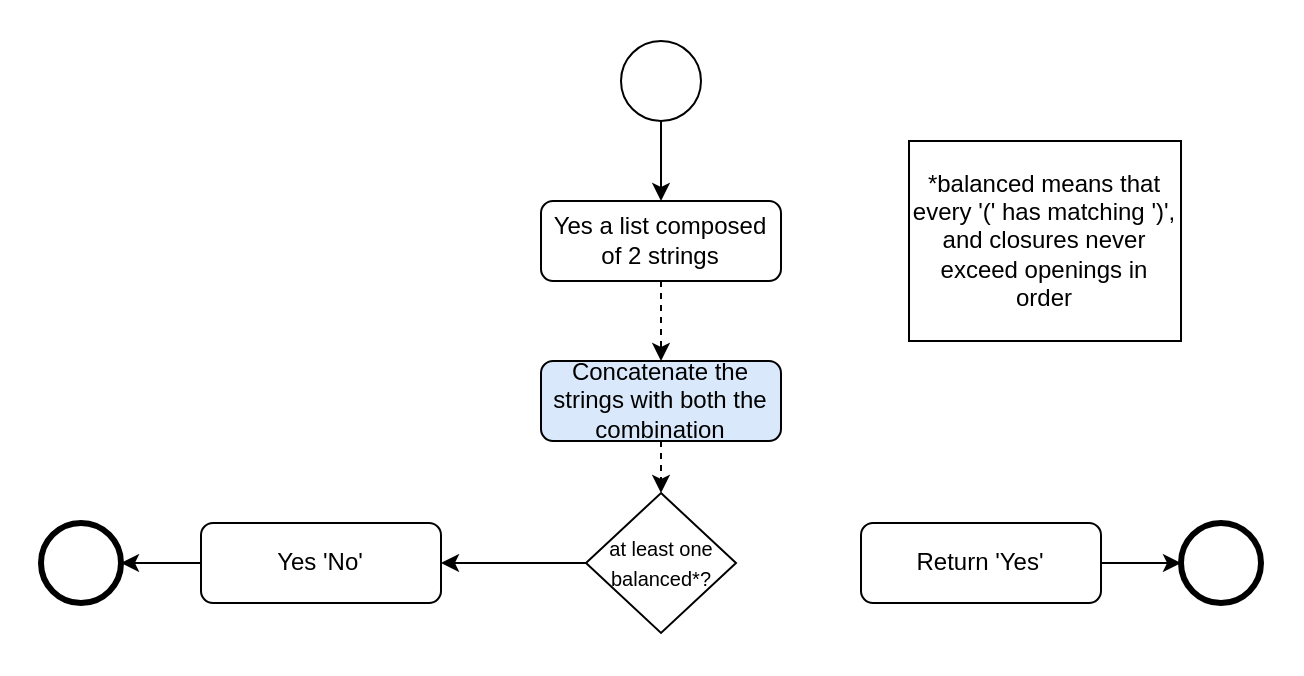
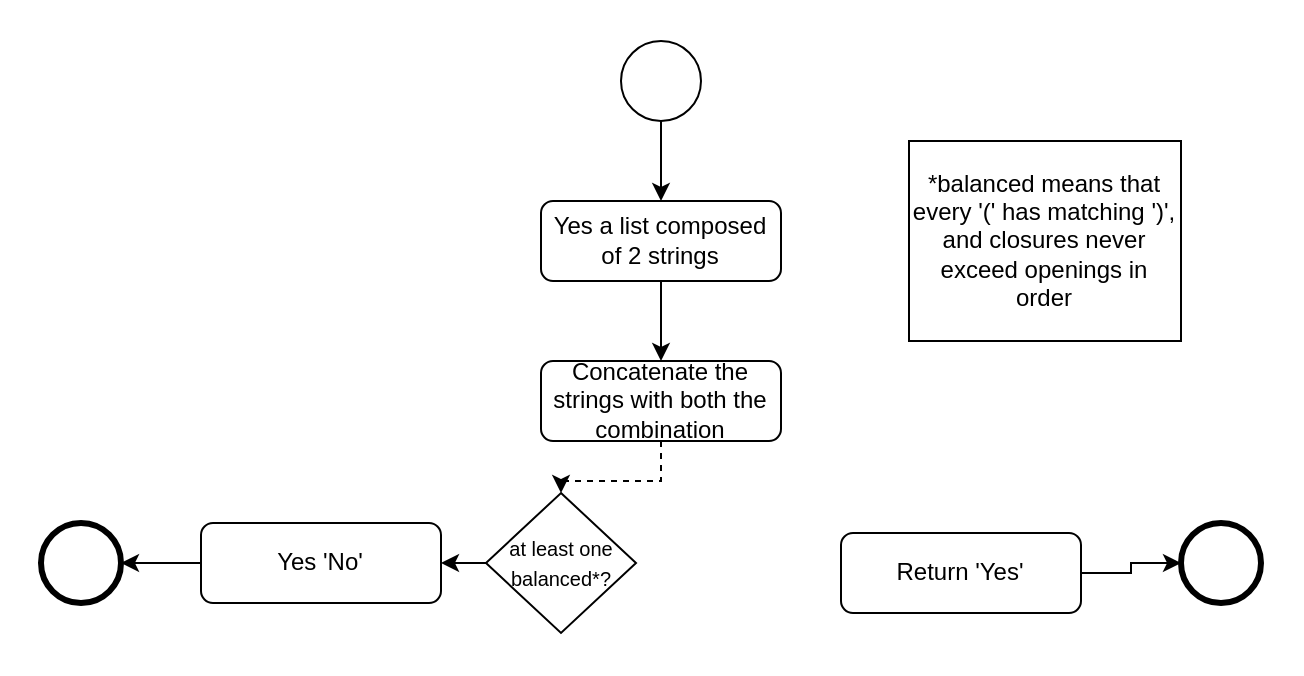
(661, 313) -> (661, 313)
(661, 401) -> (661, 401)
(661, 563) -> (561, 563)
(981, 563) -> (961, 573)
